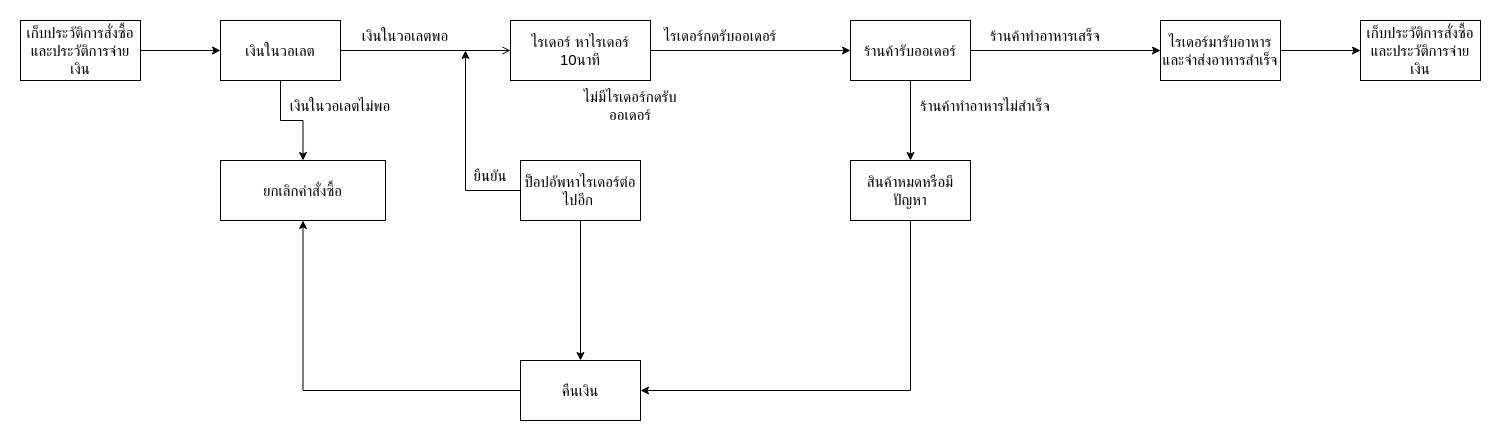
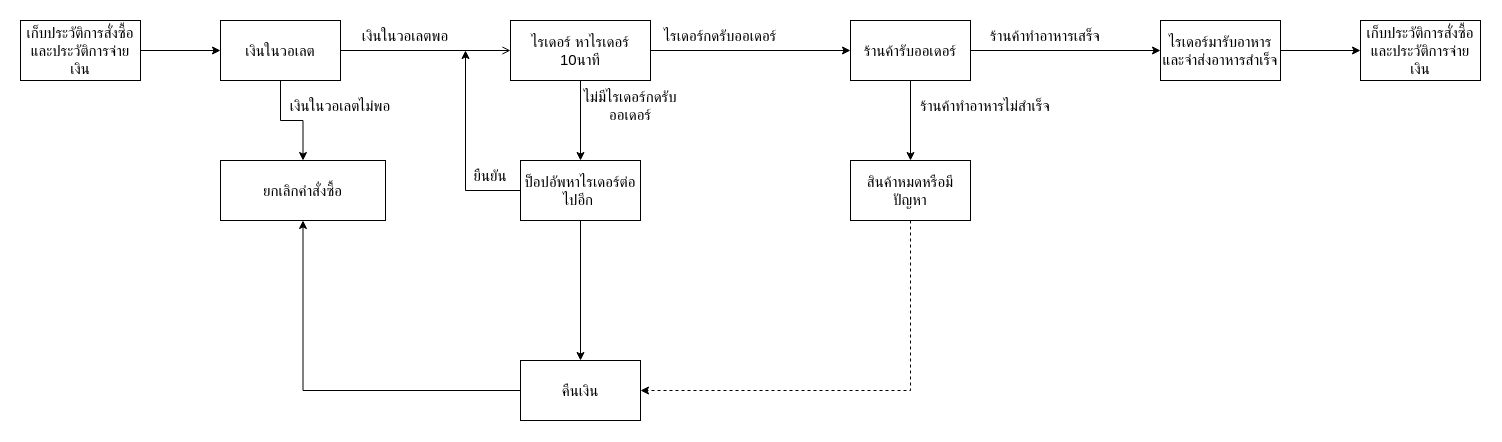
none -> (581, 117)
(863, 391) -> (863, 391)
